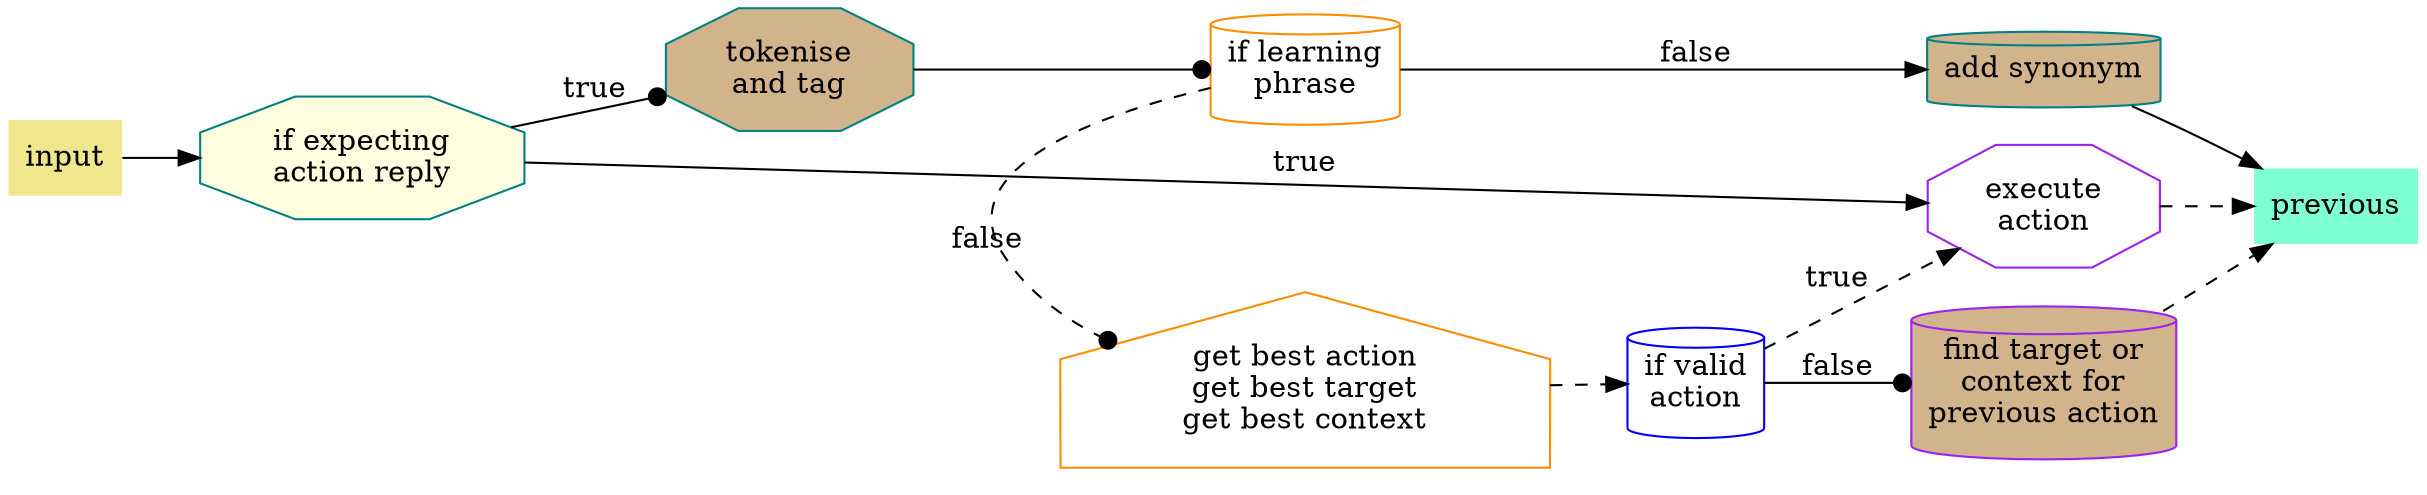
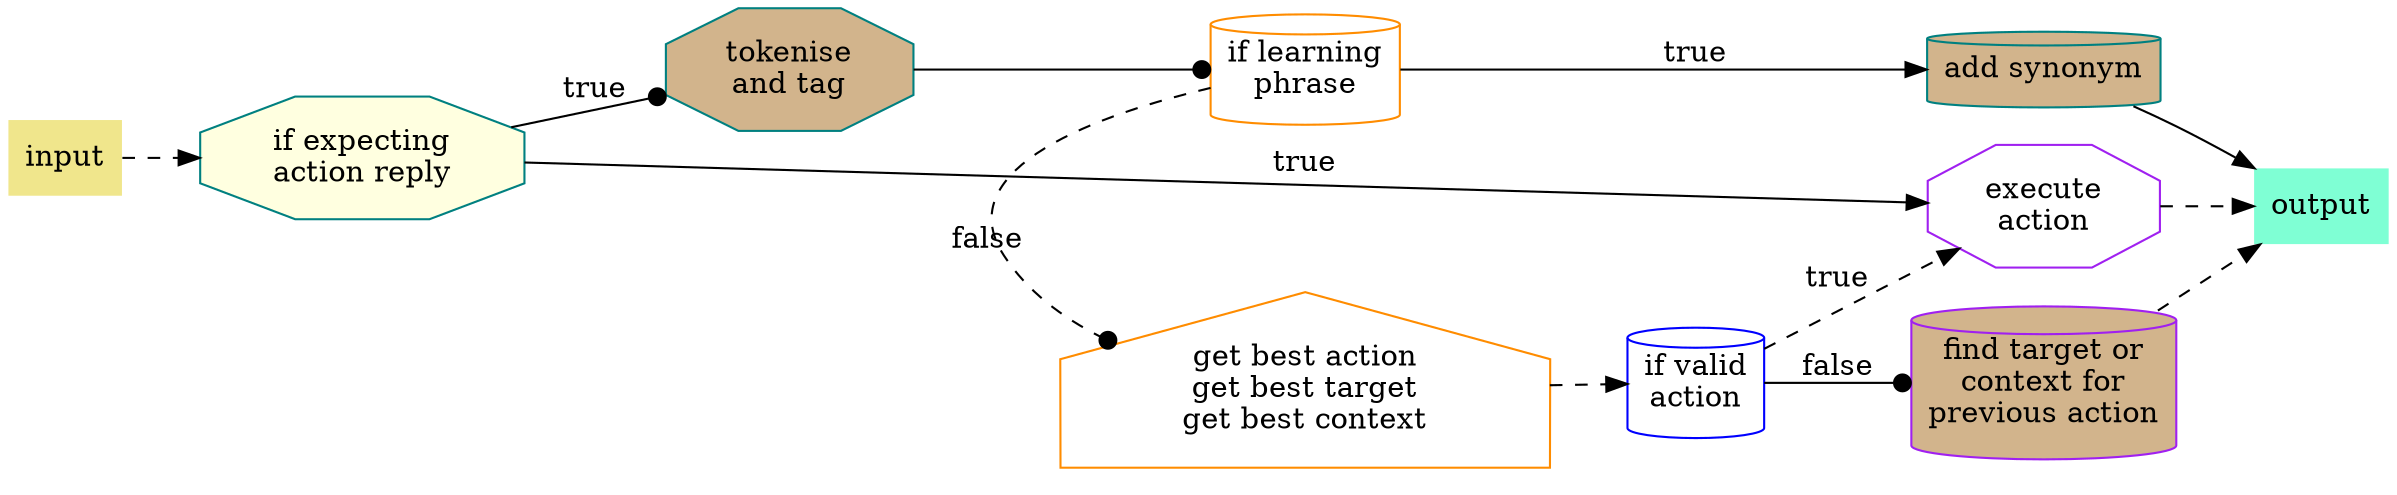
(1696, 54) -> (1696, 54)
(150, 158) -> (150, 158)
(2336, 206) -> (2321, 206)
